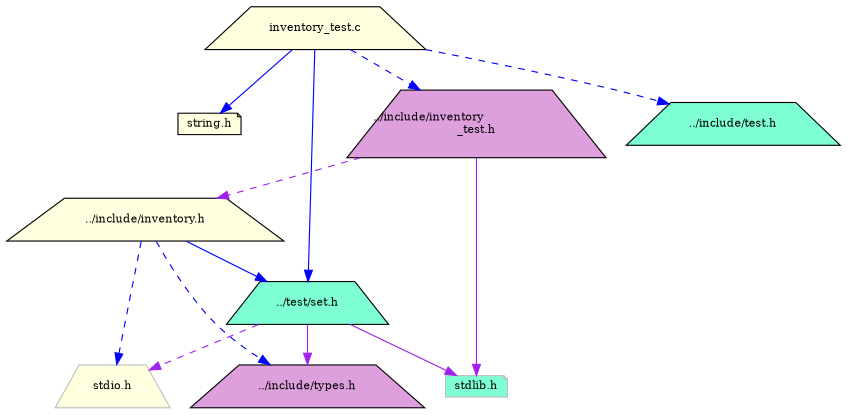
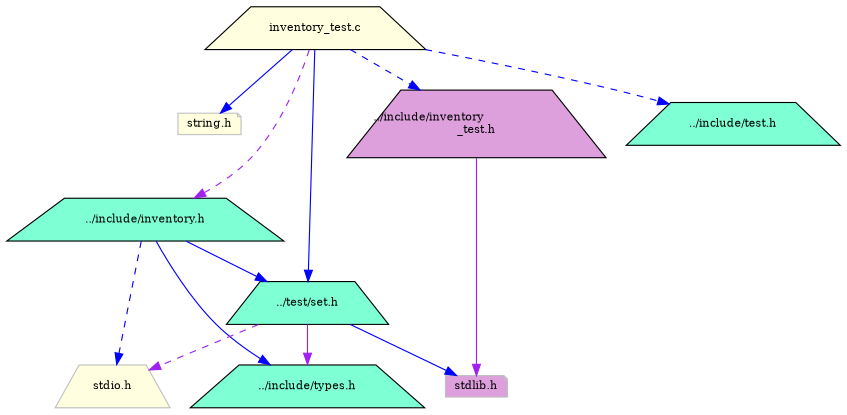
(210, 124) -> (210, 124)
(294, 176) -> (271, 132)
(145, 220) -> (145, 220)
(200, 307) -> (200, 307)
(398, 347) -> (398, 347)
(308, 386) -> (308, 386)
(476, 386) -> (476, 386)
